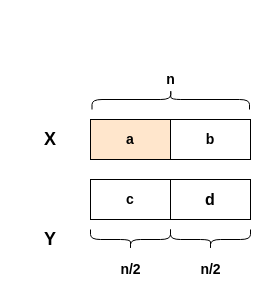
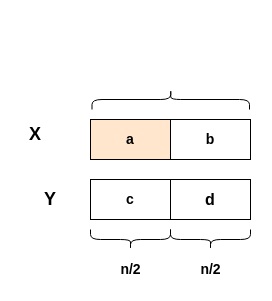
(171, 80) -> none
(51, 140) -> (36, 135)
(51, 240) -> (51, 200)
